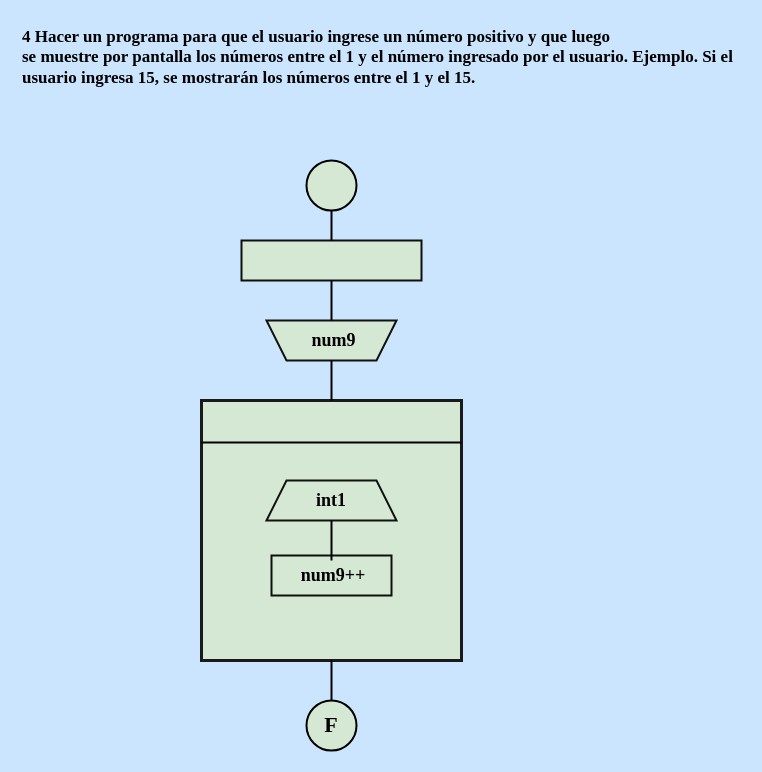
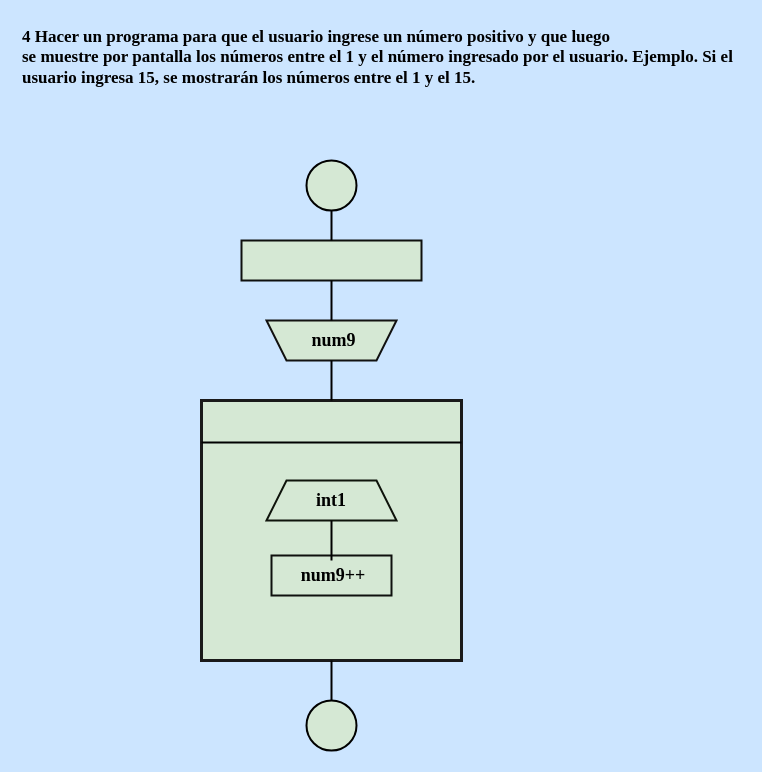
(332, 726) -> none
